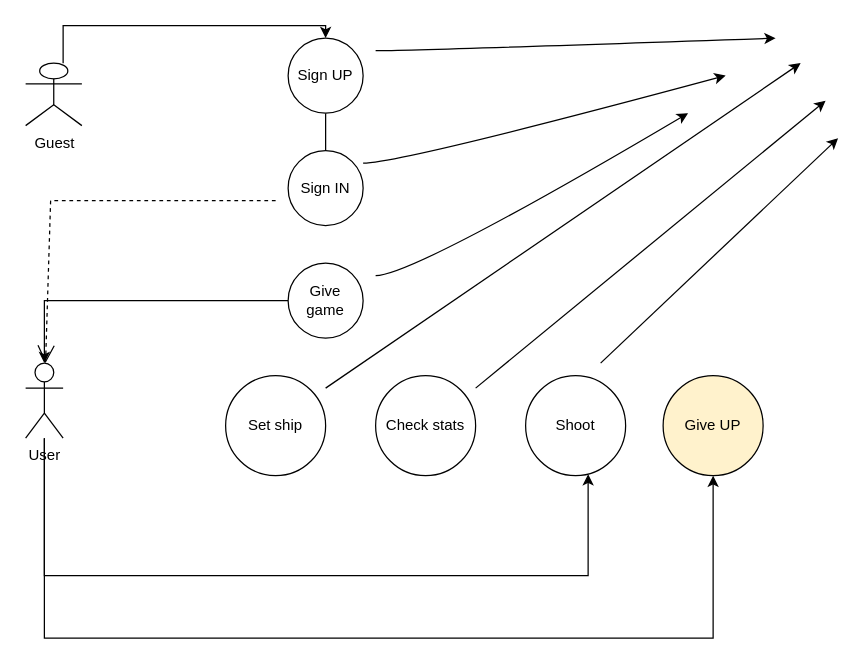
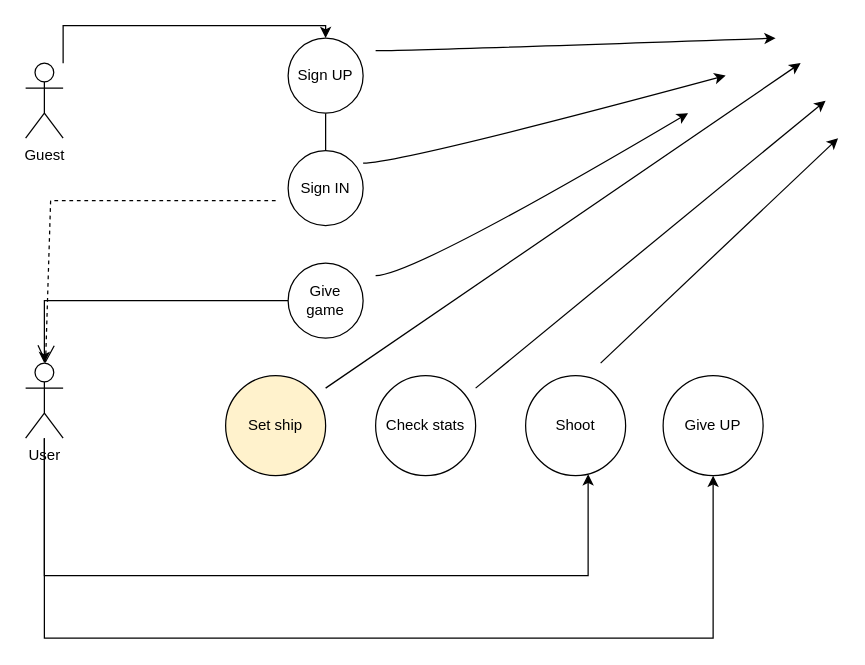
(54, 94) -> (44, 101)
(276, 426) -> (276, 426)
(713, 426) -> (713, 426)
